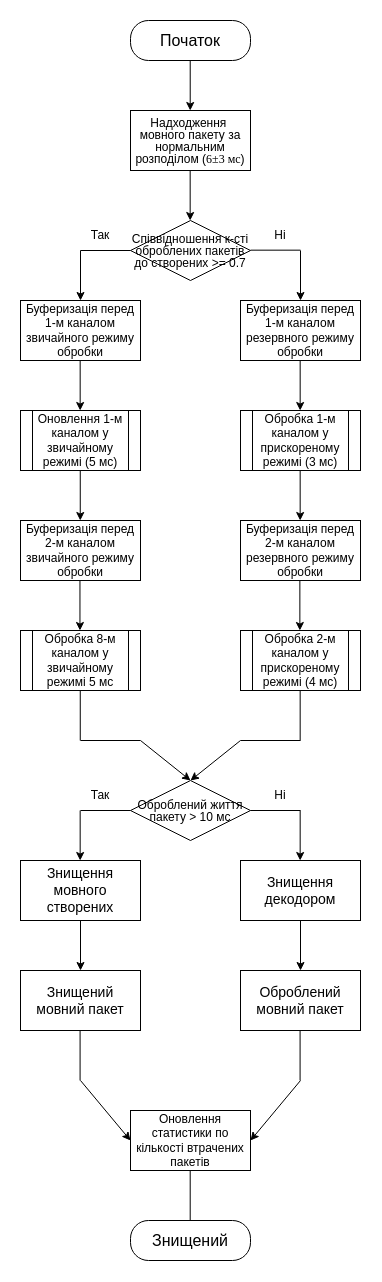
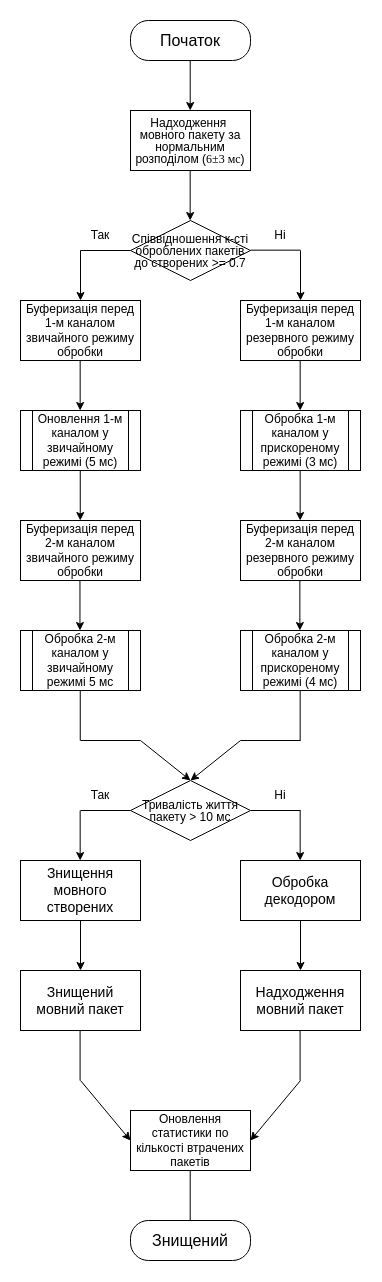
(81, 661) -> (81, 661)
(191, 811) -> (191, 811)
(301, 891) -> (301, 891)
(301, 1001) -> (301, 1001)
